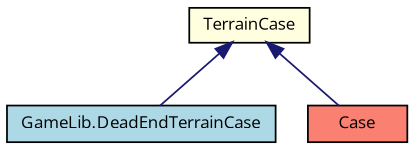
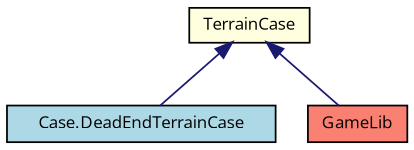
(141, 124) -> (141, 124)
(358, 124) -> (358, 124)
